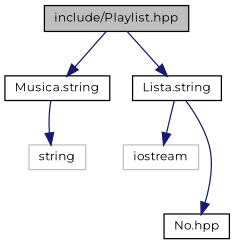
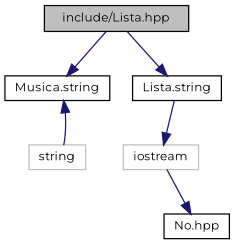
(117, 18) -> (117, 18)
(49, 117) -> (66, 129)
(210, 149) -> (176, 186)
